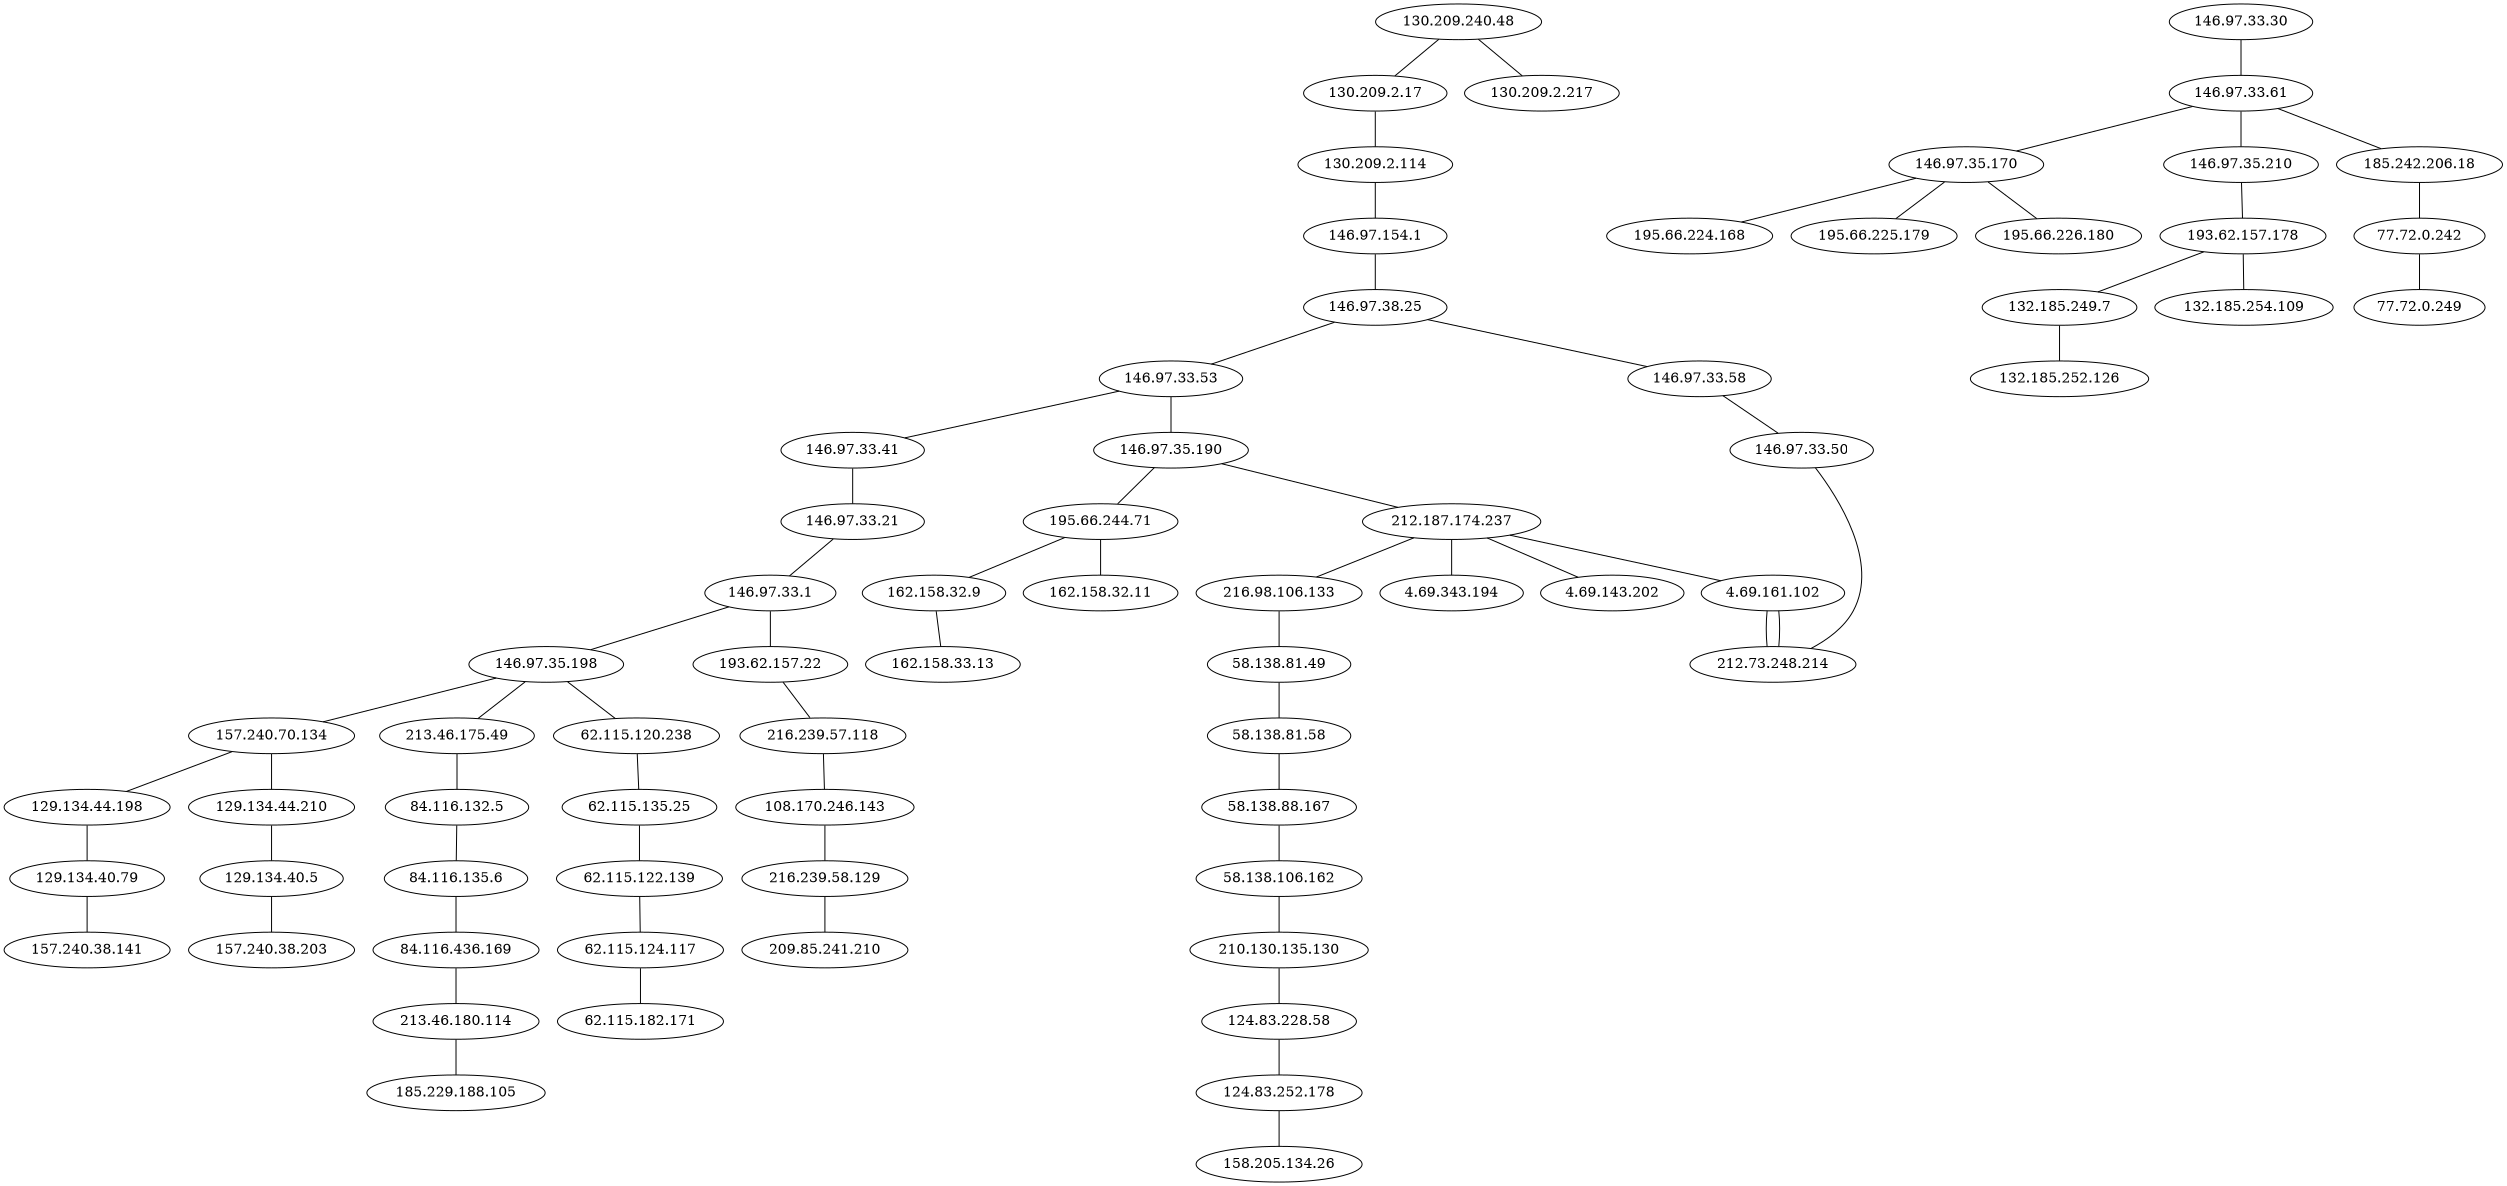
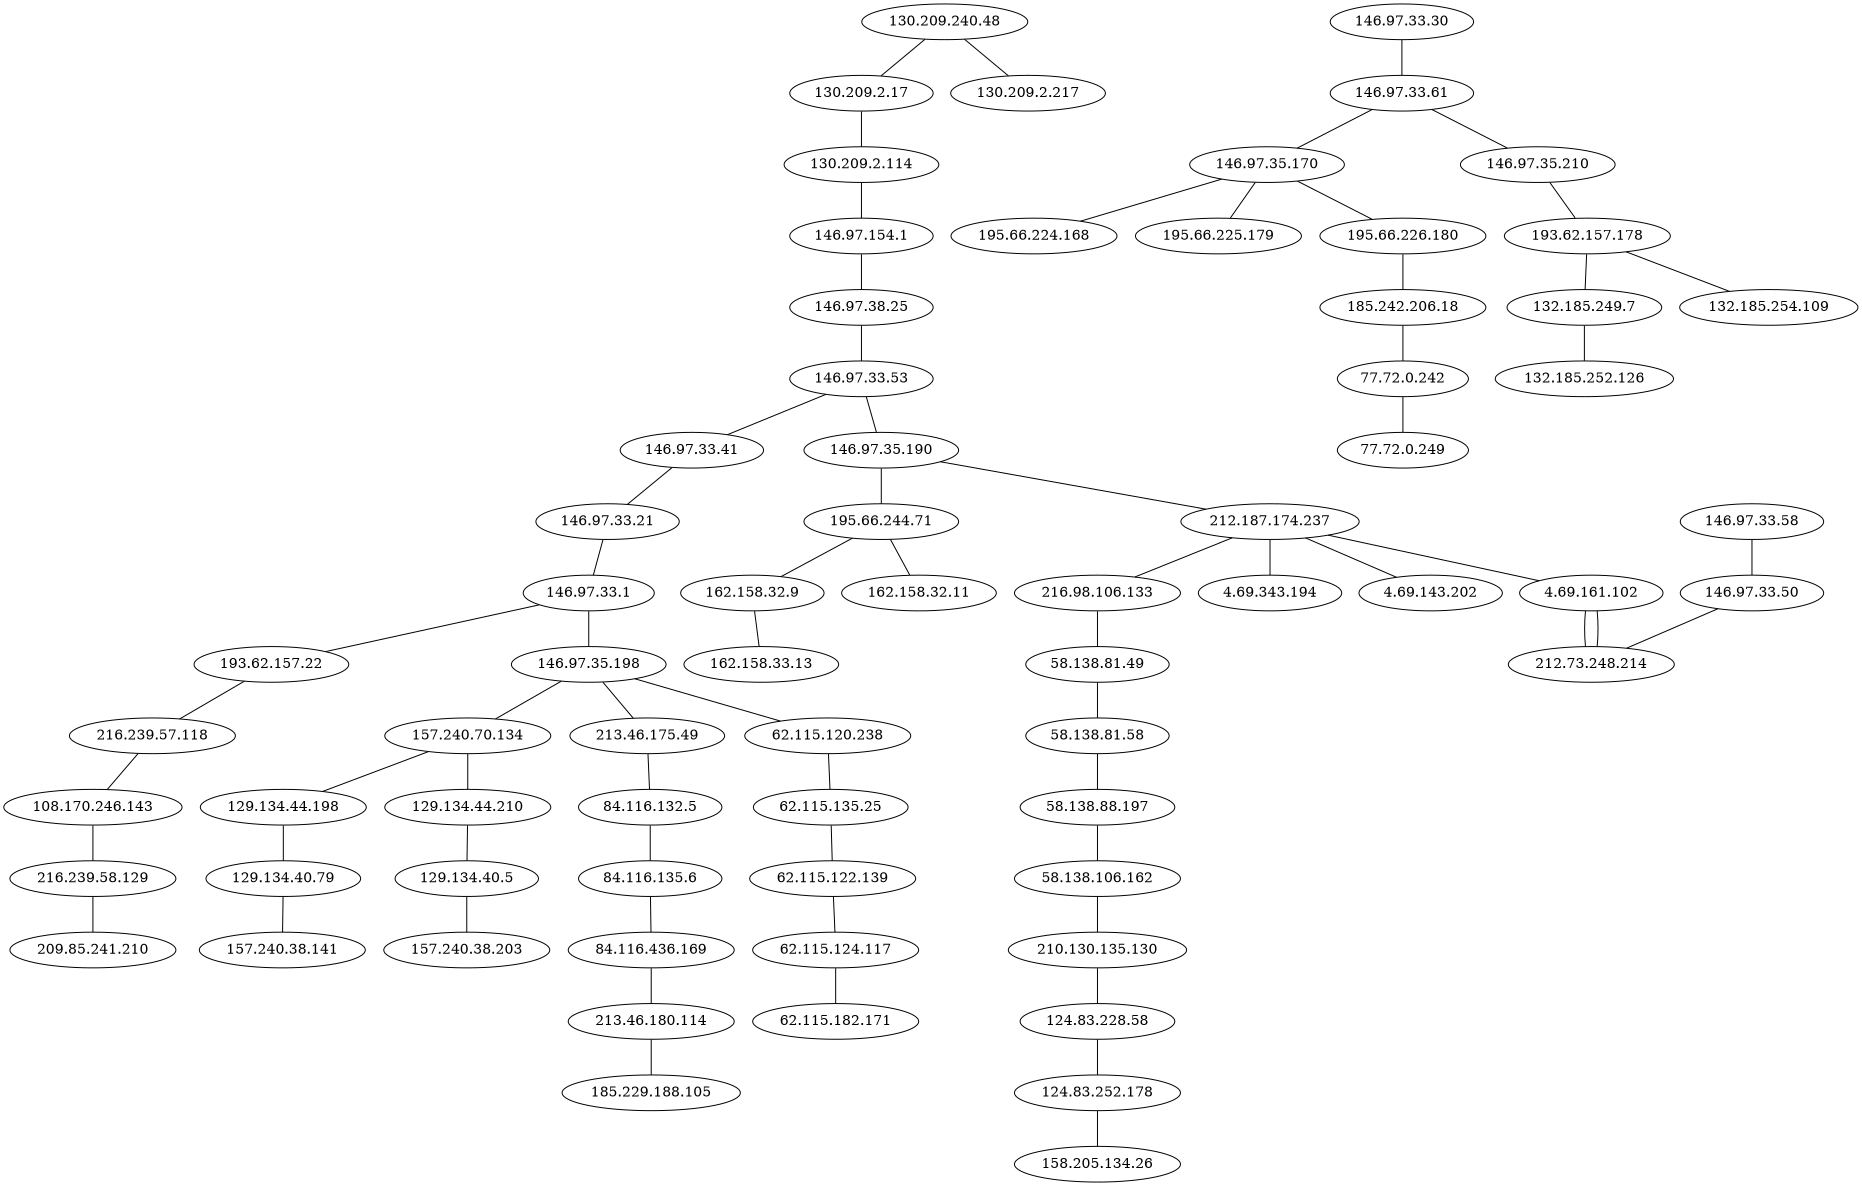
(2329, 129) -> (1403, 272)
(1537, 343) -> none
(1279, 807) -> (1097, 807)
